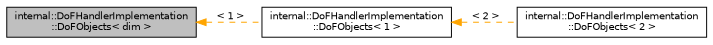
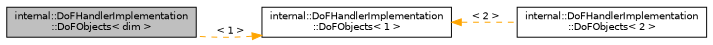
(234, 22) -> (224, 37)
